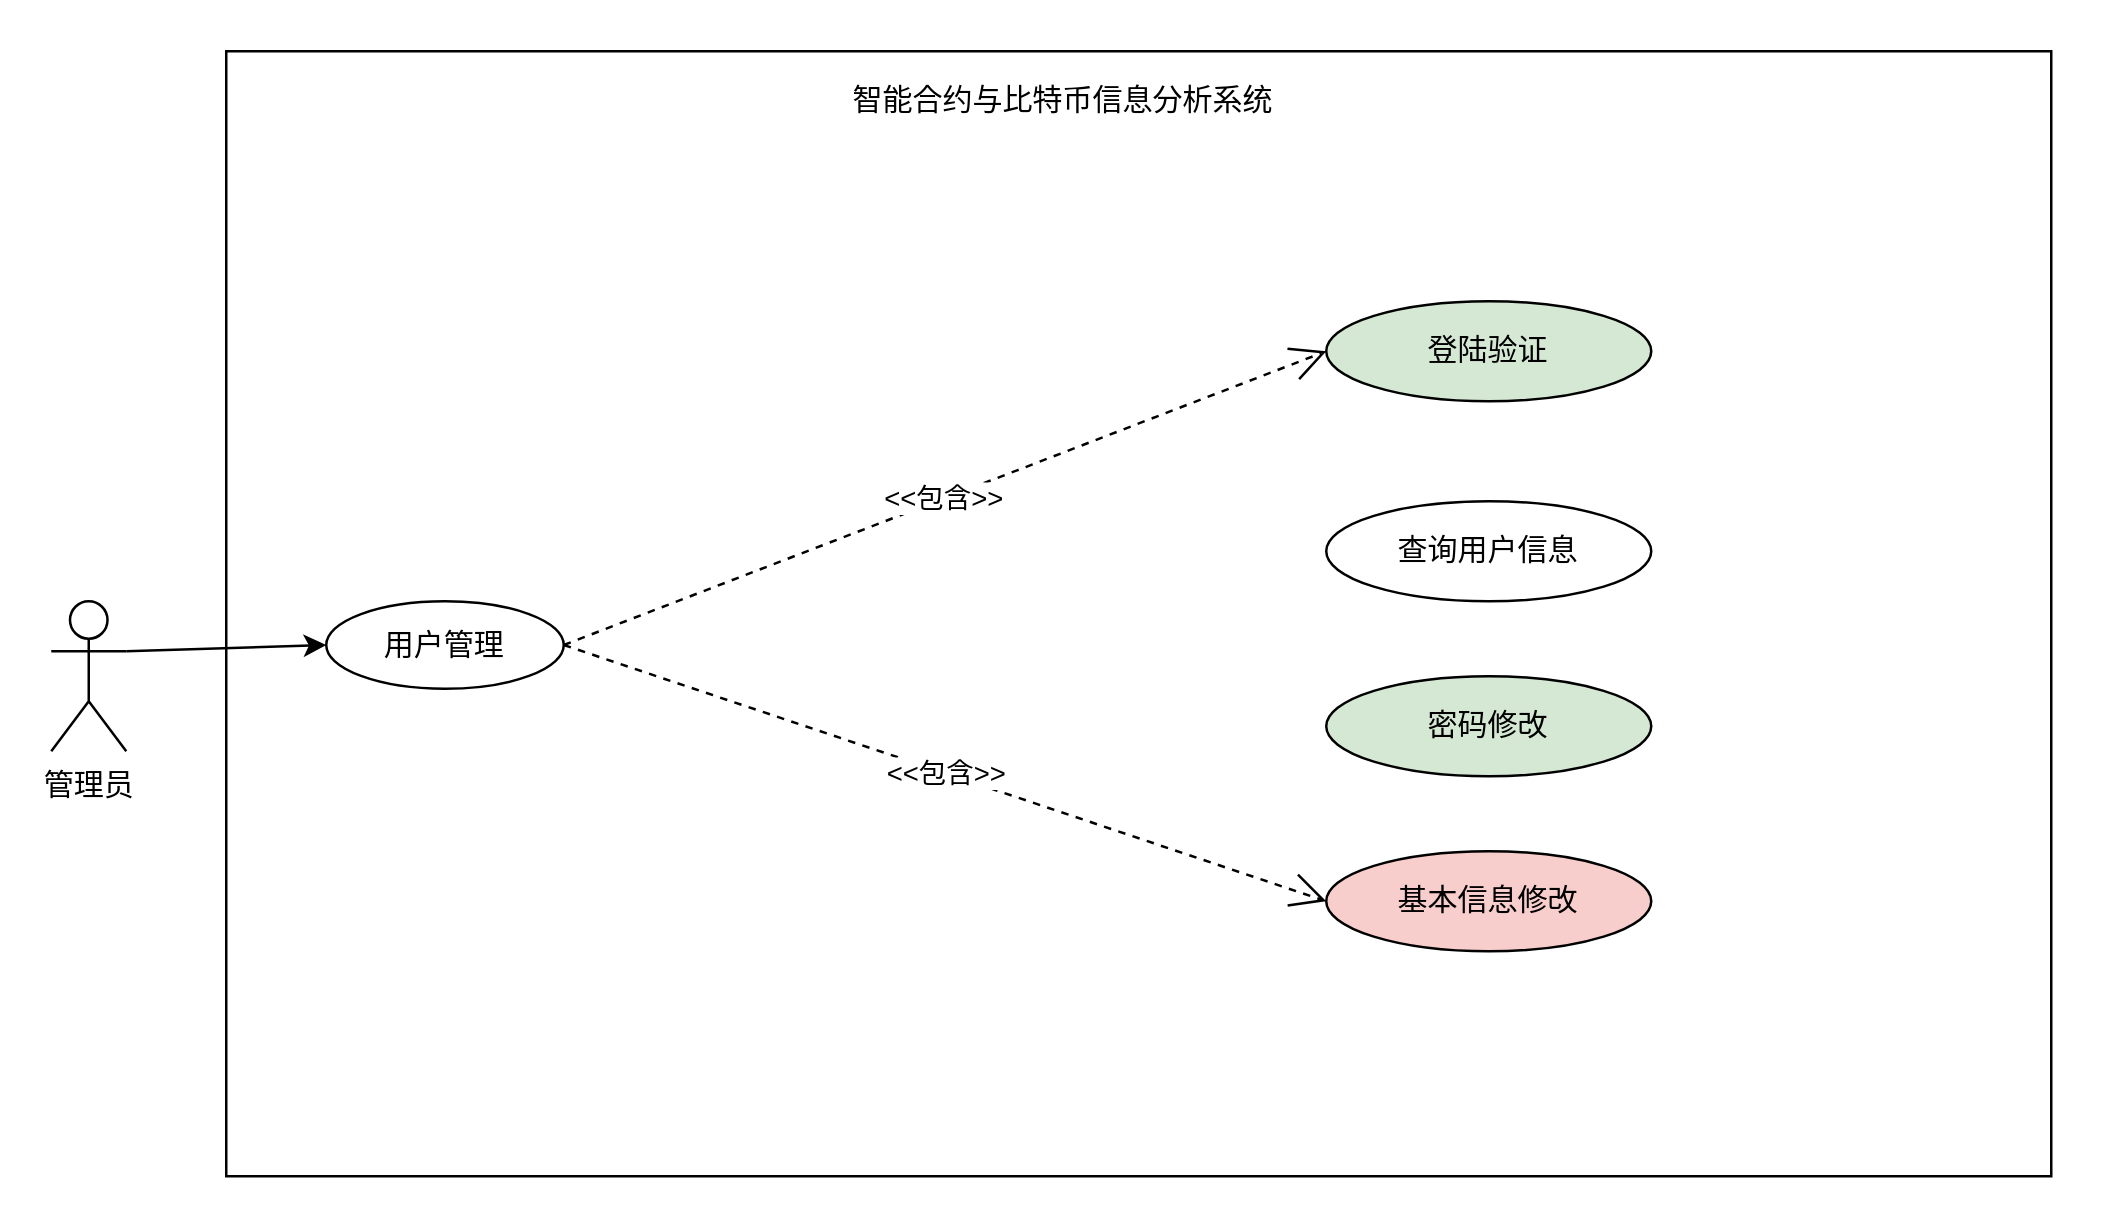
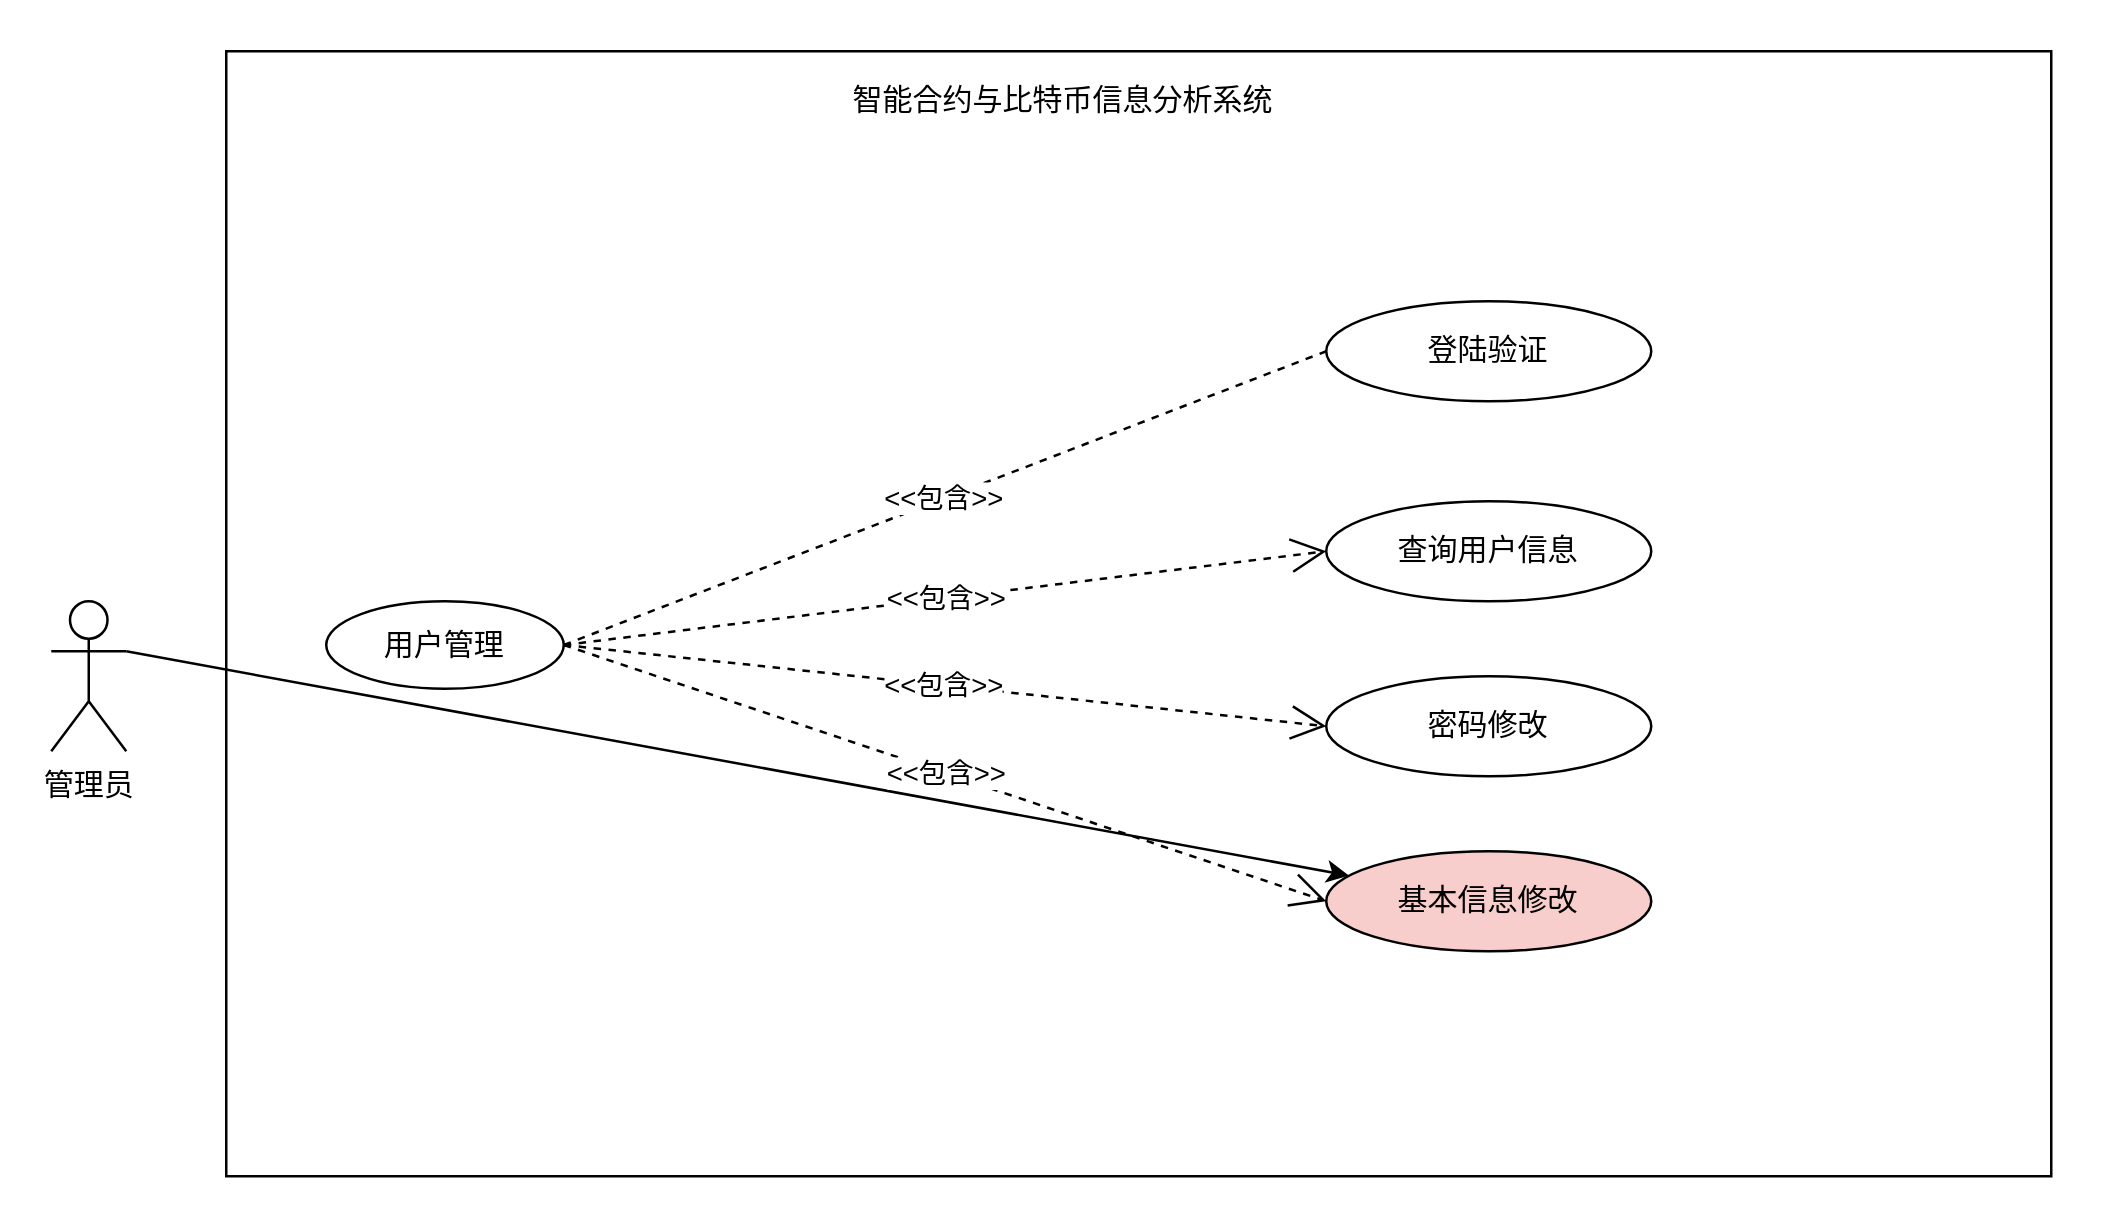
(1489, 351) -> (1489, 351)
(1317, 355) -> (1319, 354)
none -> (1164, 571)
(218, 648) -> (615, 741)
none -> (950, 686)
(1489, 726) -> (1489, 726)
